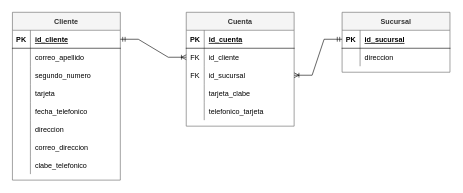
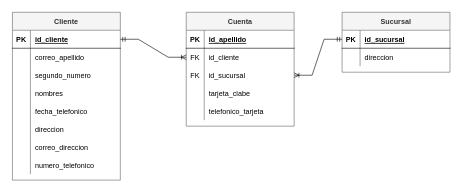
(226, 40) -> (227, 40)
(49, 94) -> (49, 94)
(64, 166) -> (67, 166)
